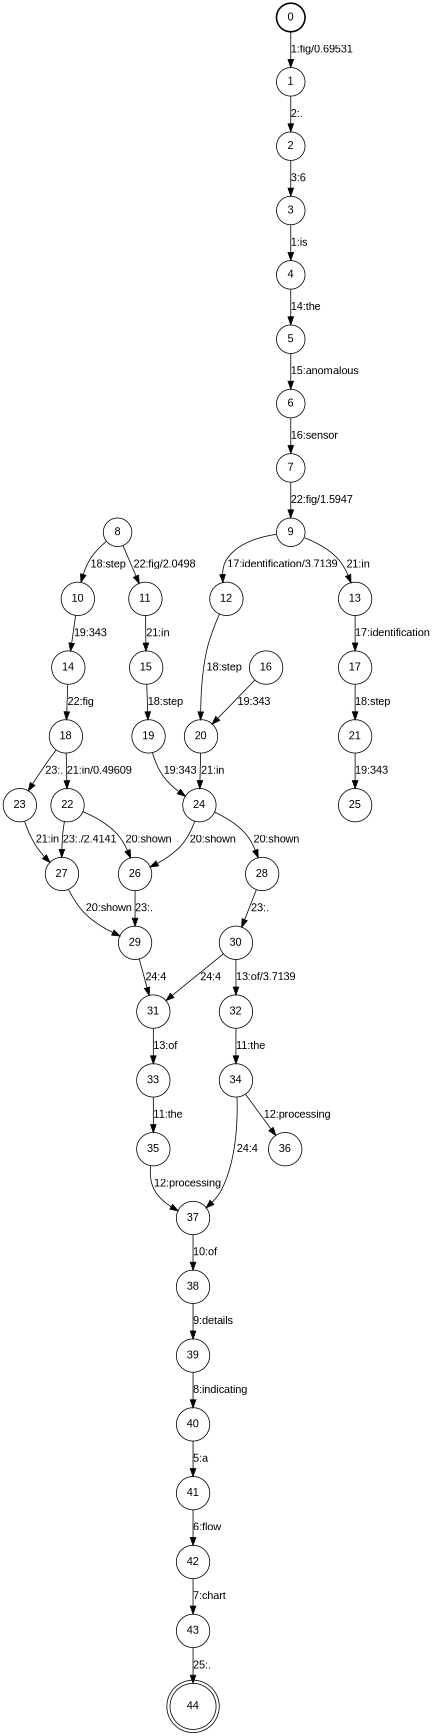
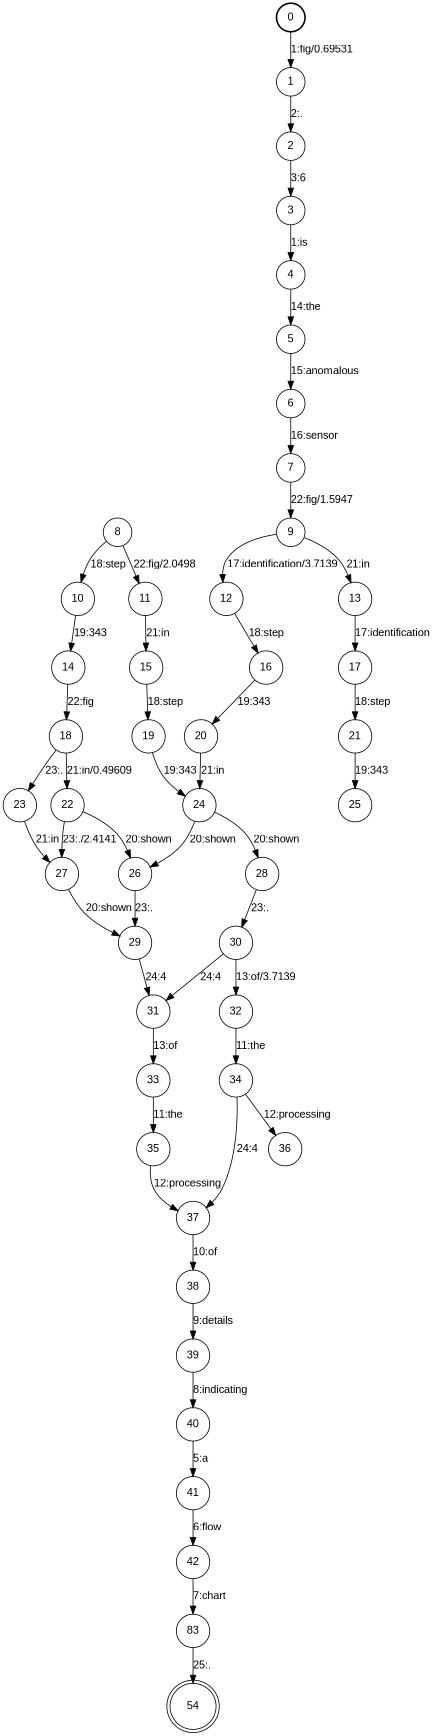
(205, 662) -> (244, 630)
(193, 1631) -> (193, 1631)
(193, 1706) -> (193, 1706)
